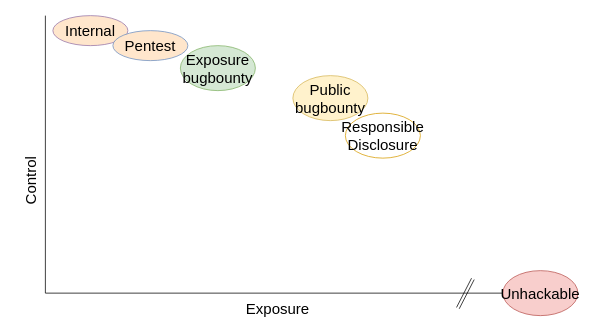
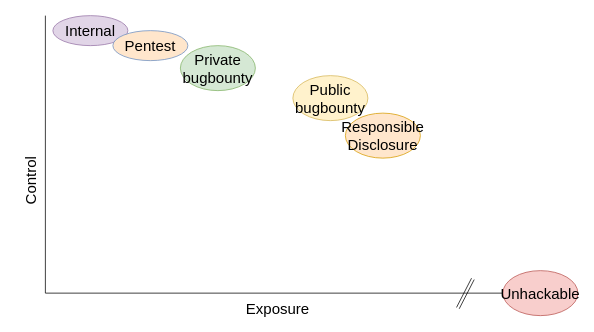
(90, 30) -> (90, 30)
(218, 68) -> (218, 68)
(383, 135) -> (383, 135)
